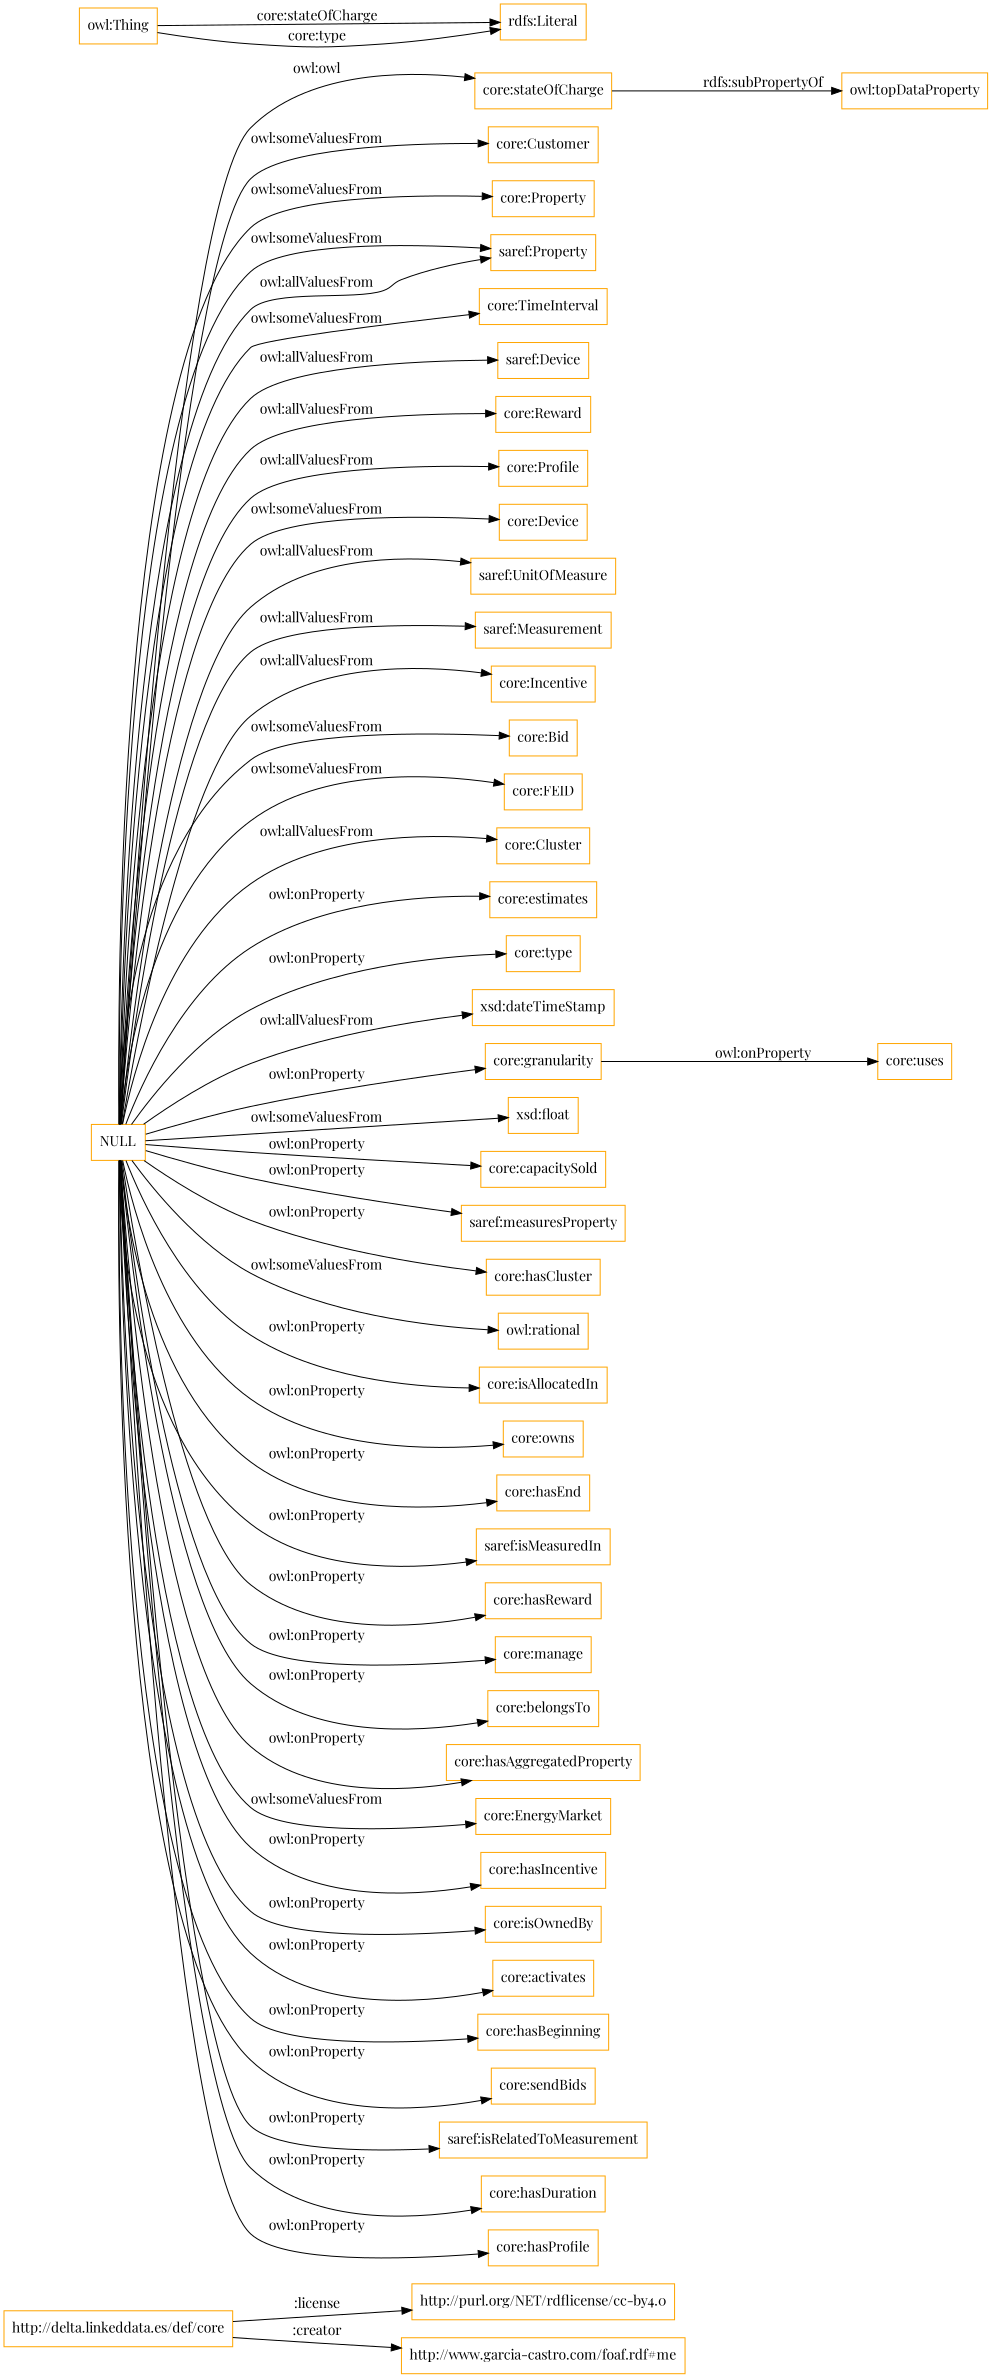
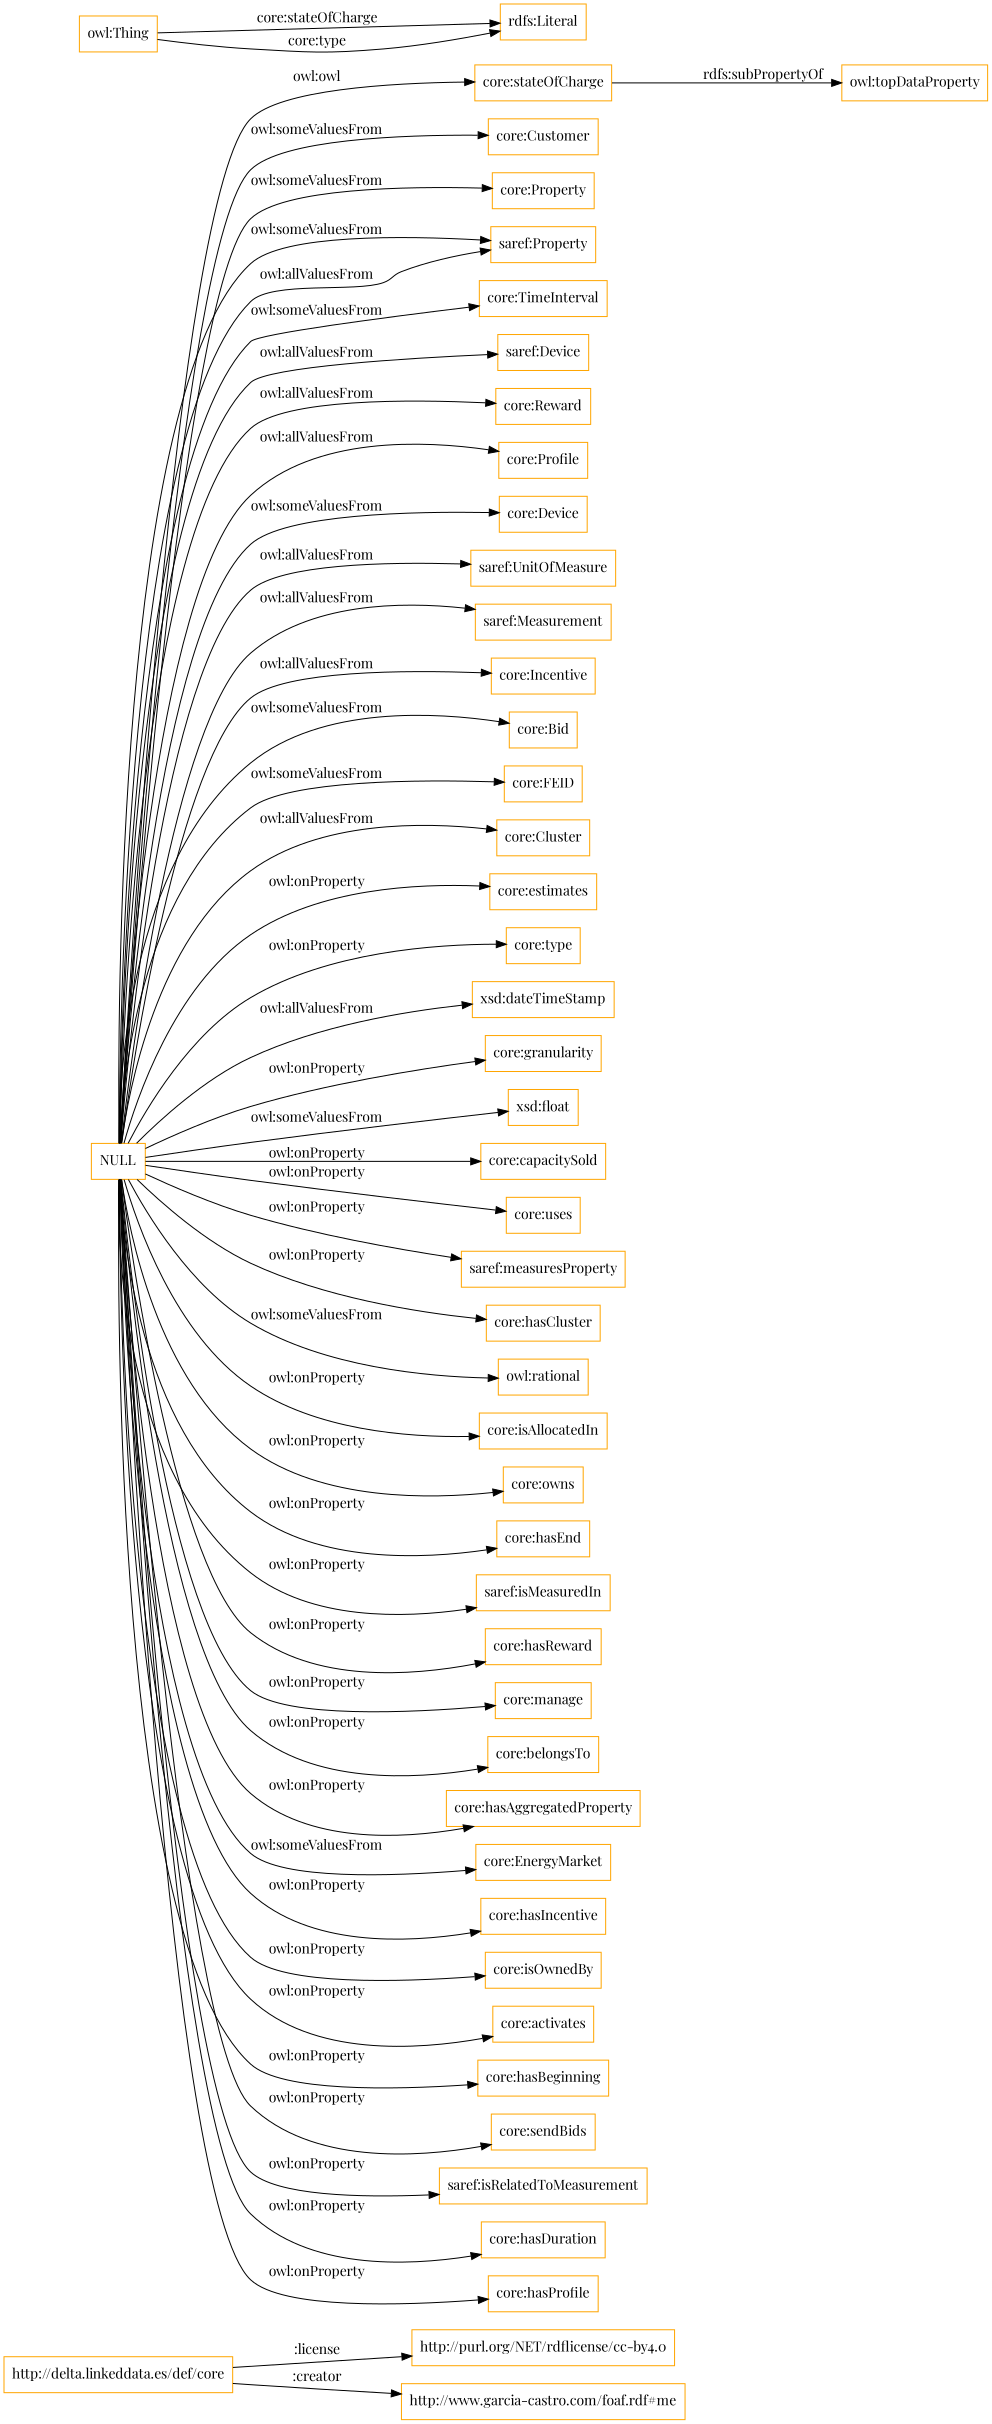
(734, 1062) -> (320, 1189)
